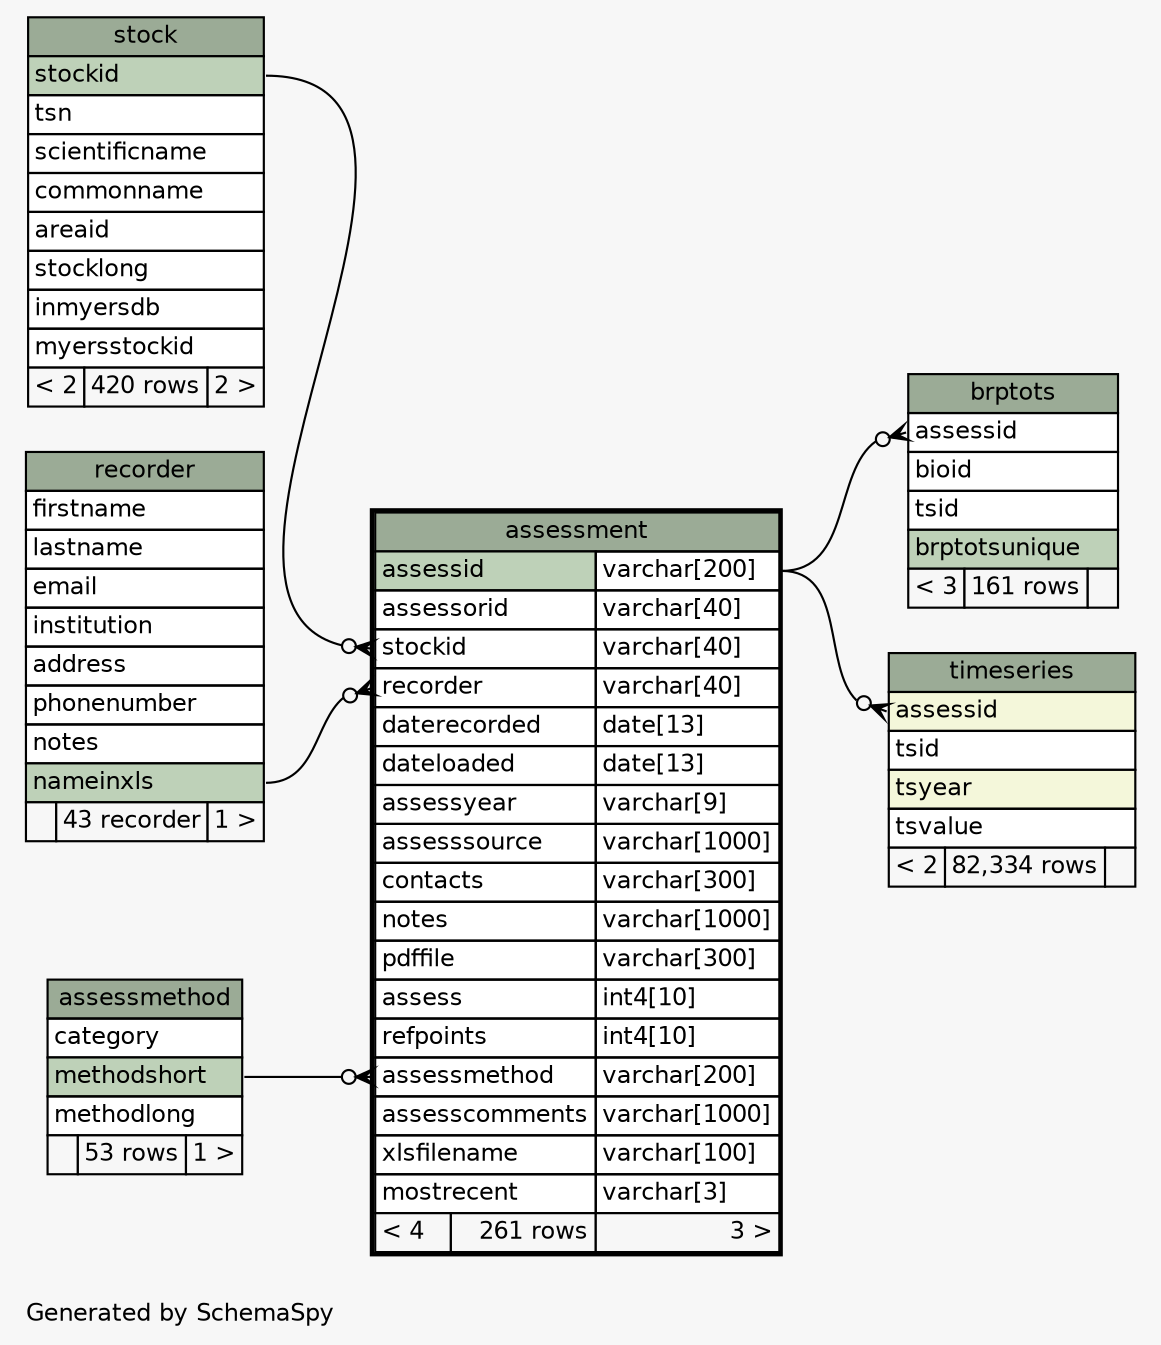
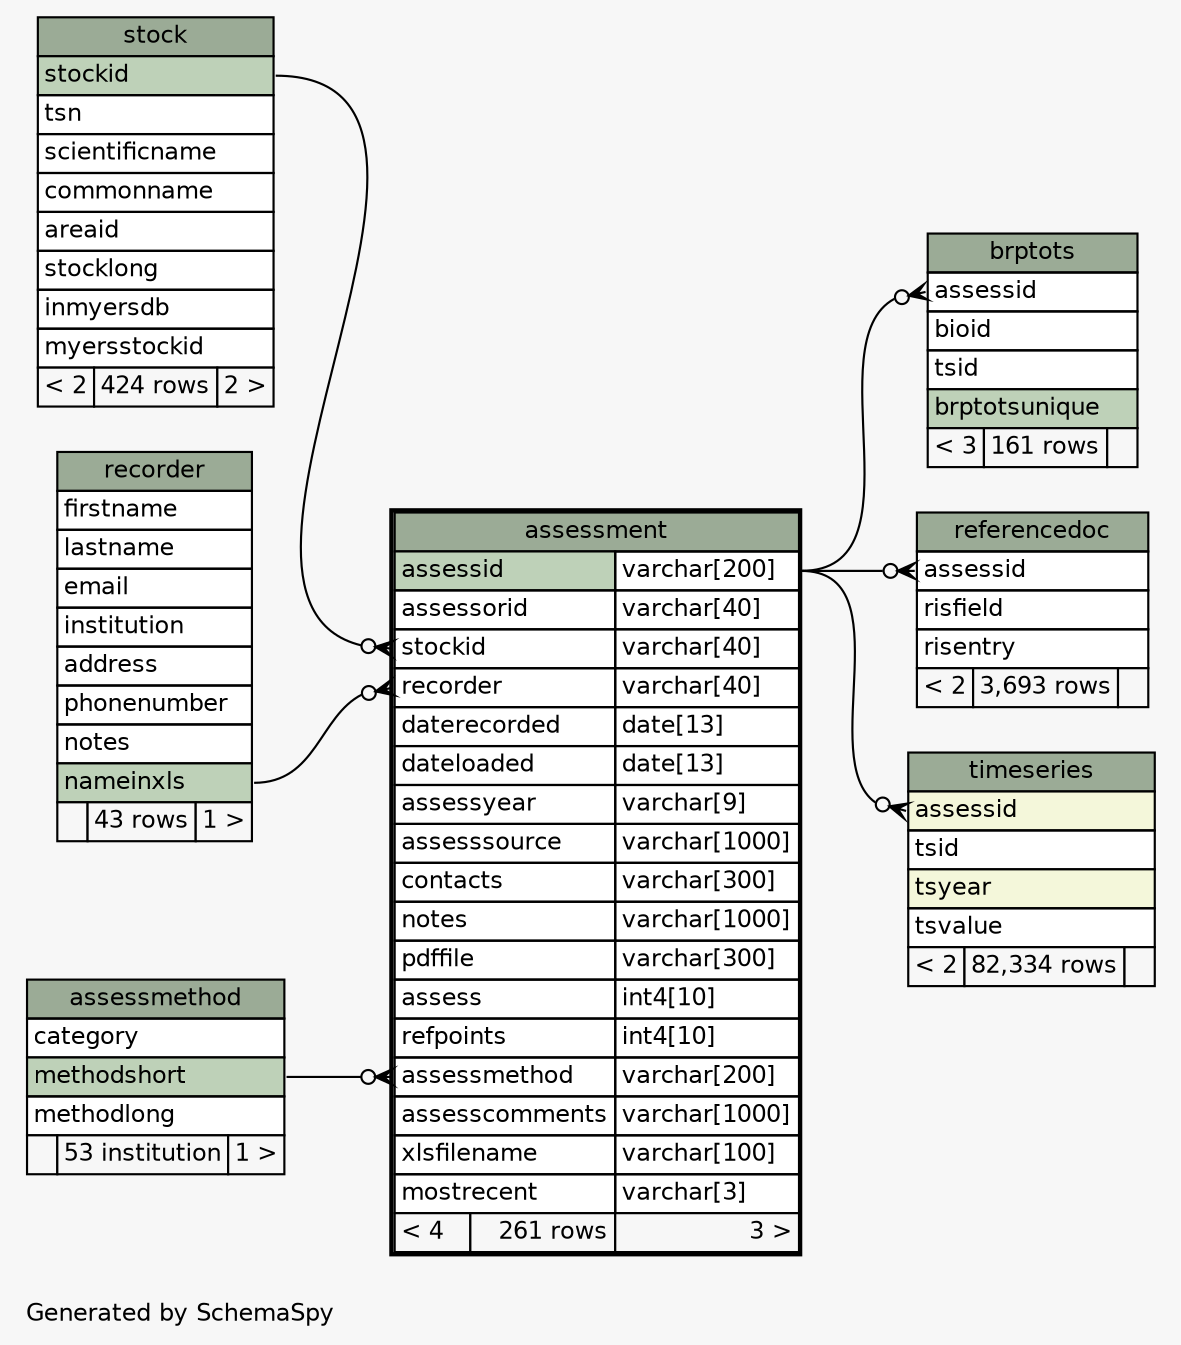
(146, 386) -> (156, 386)
none -> (1032, 610)
(132, 821) -> (142, 821)
(132, 1154) -> (143, 1154)
